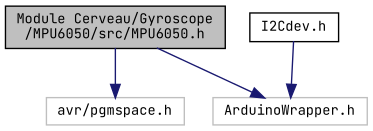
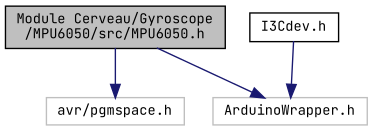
(294, 27) -> (294, 27)
